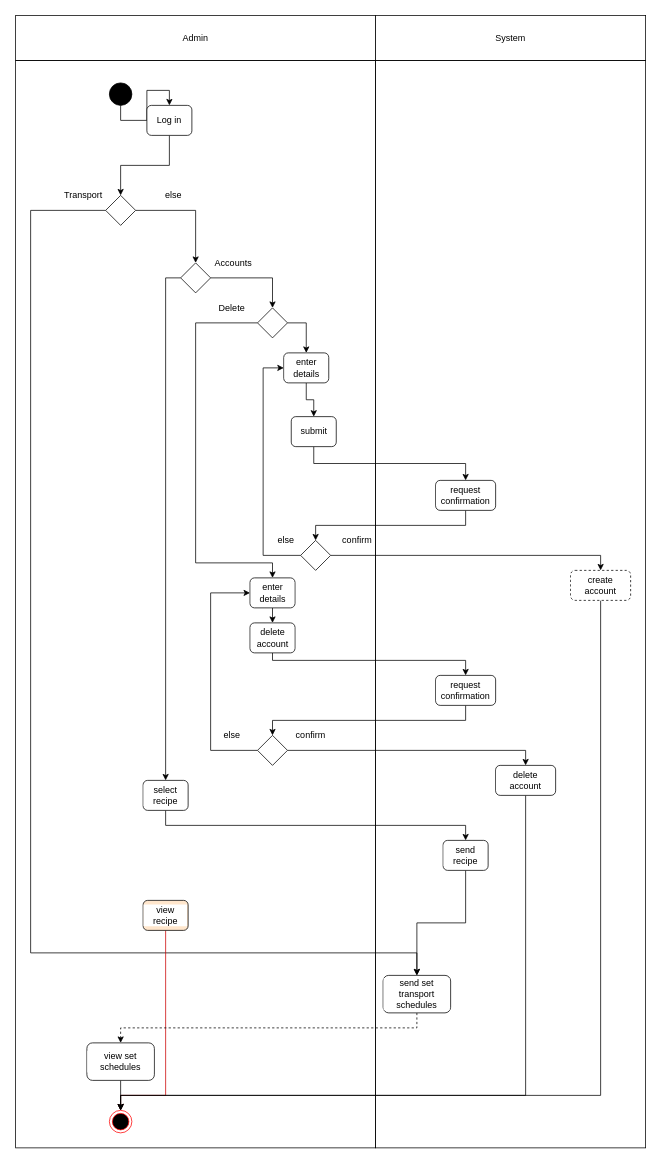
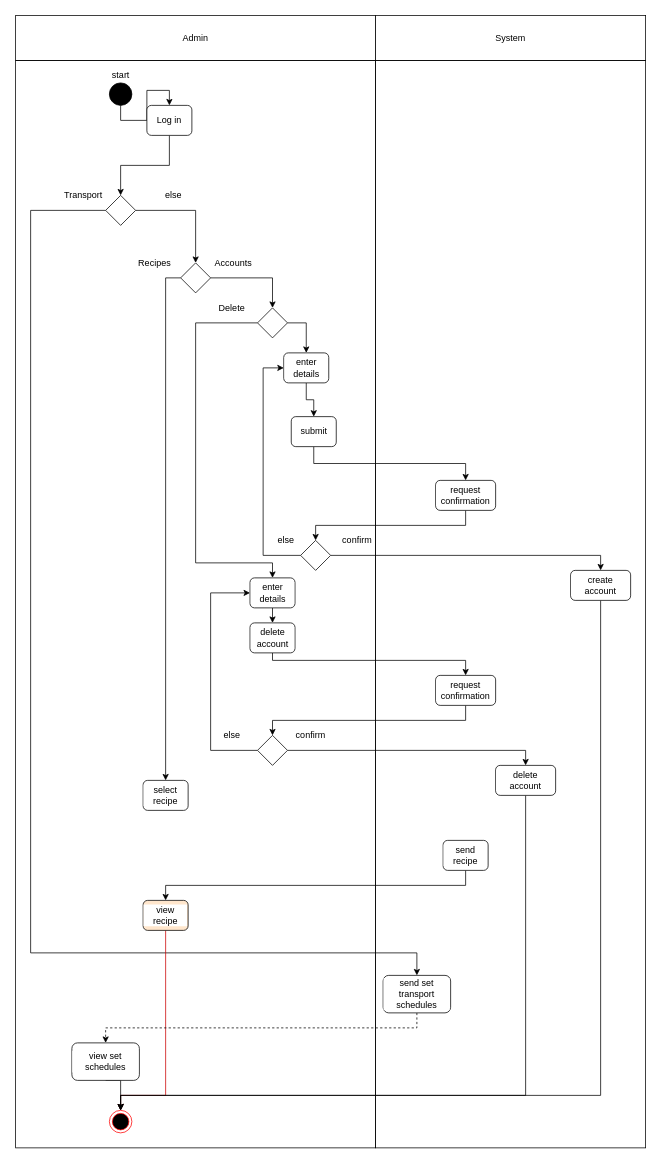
none -> (120, 75)
none -> (154, 263)
(600, 585) -> (600, 585)
(312, 825) -> none
(447, 923) -> (311, 885)
(120, 1062) -> (105, 1062)
